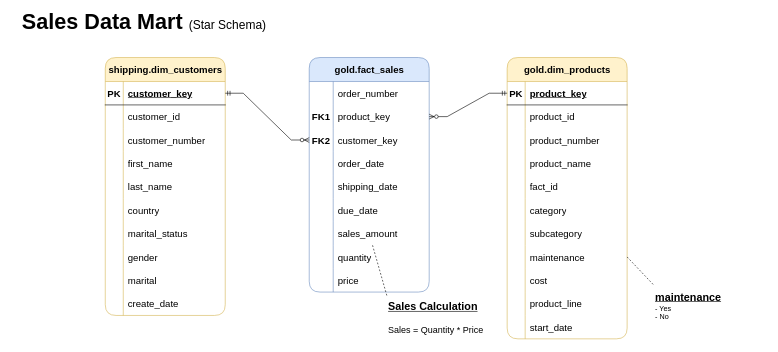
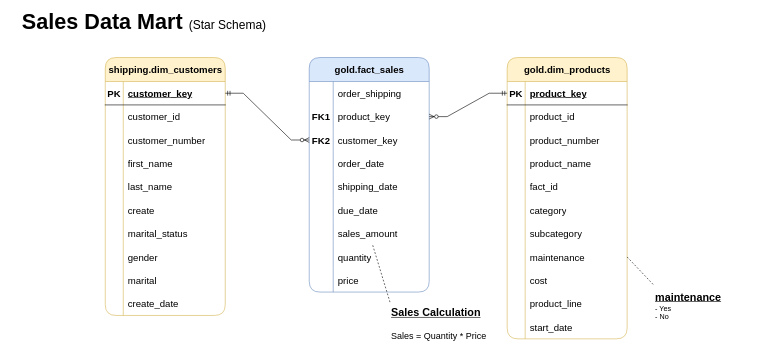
(370, 93) -> (373, 93)
(147, 210) -> (144, 210)
(443, 318) -> (446, 324)
